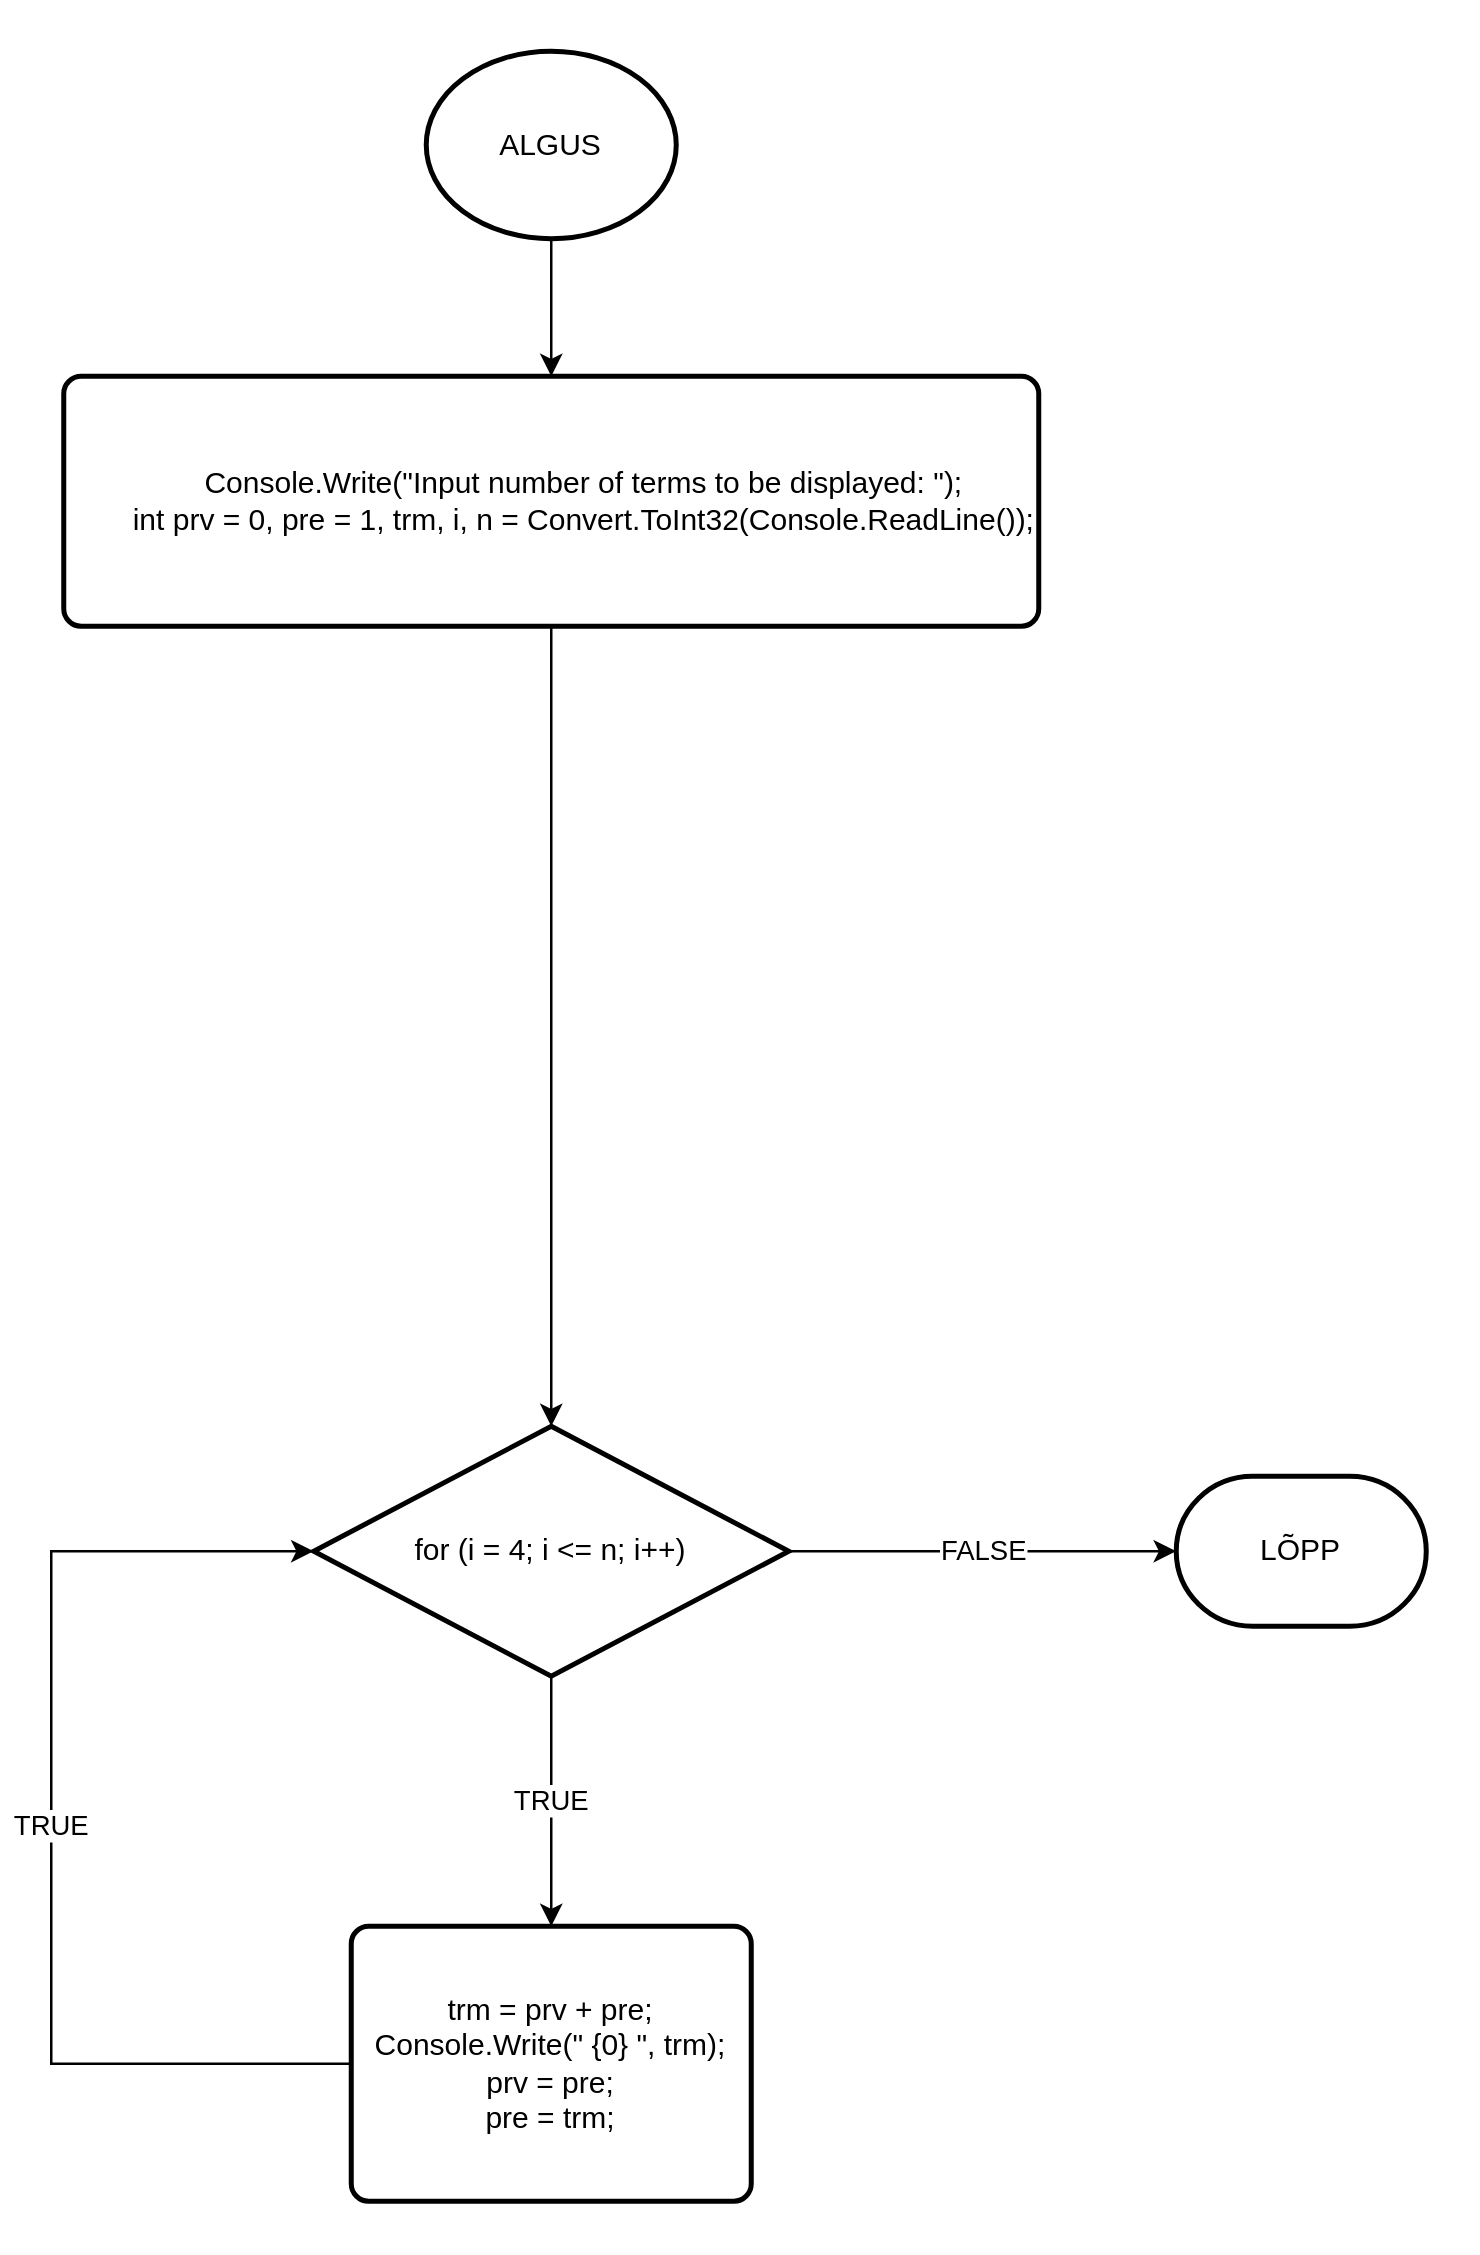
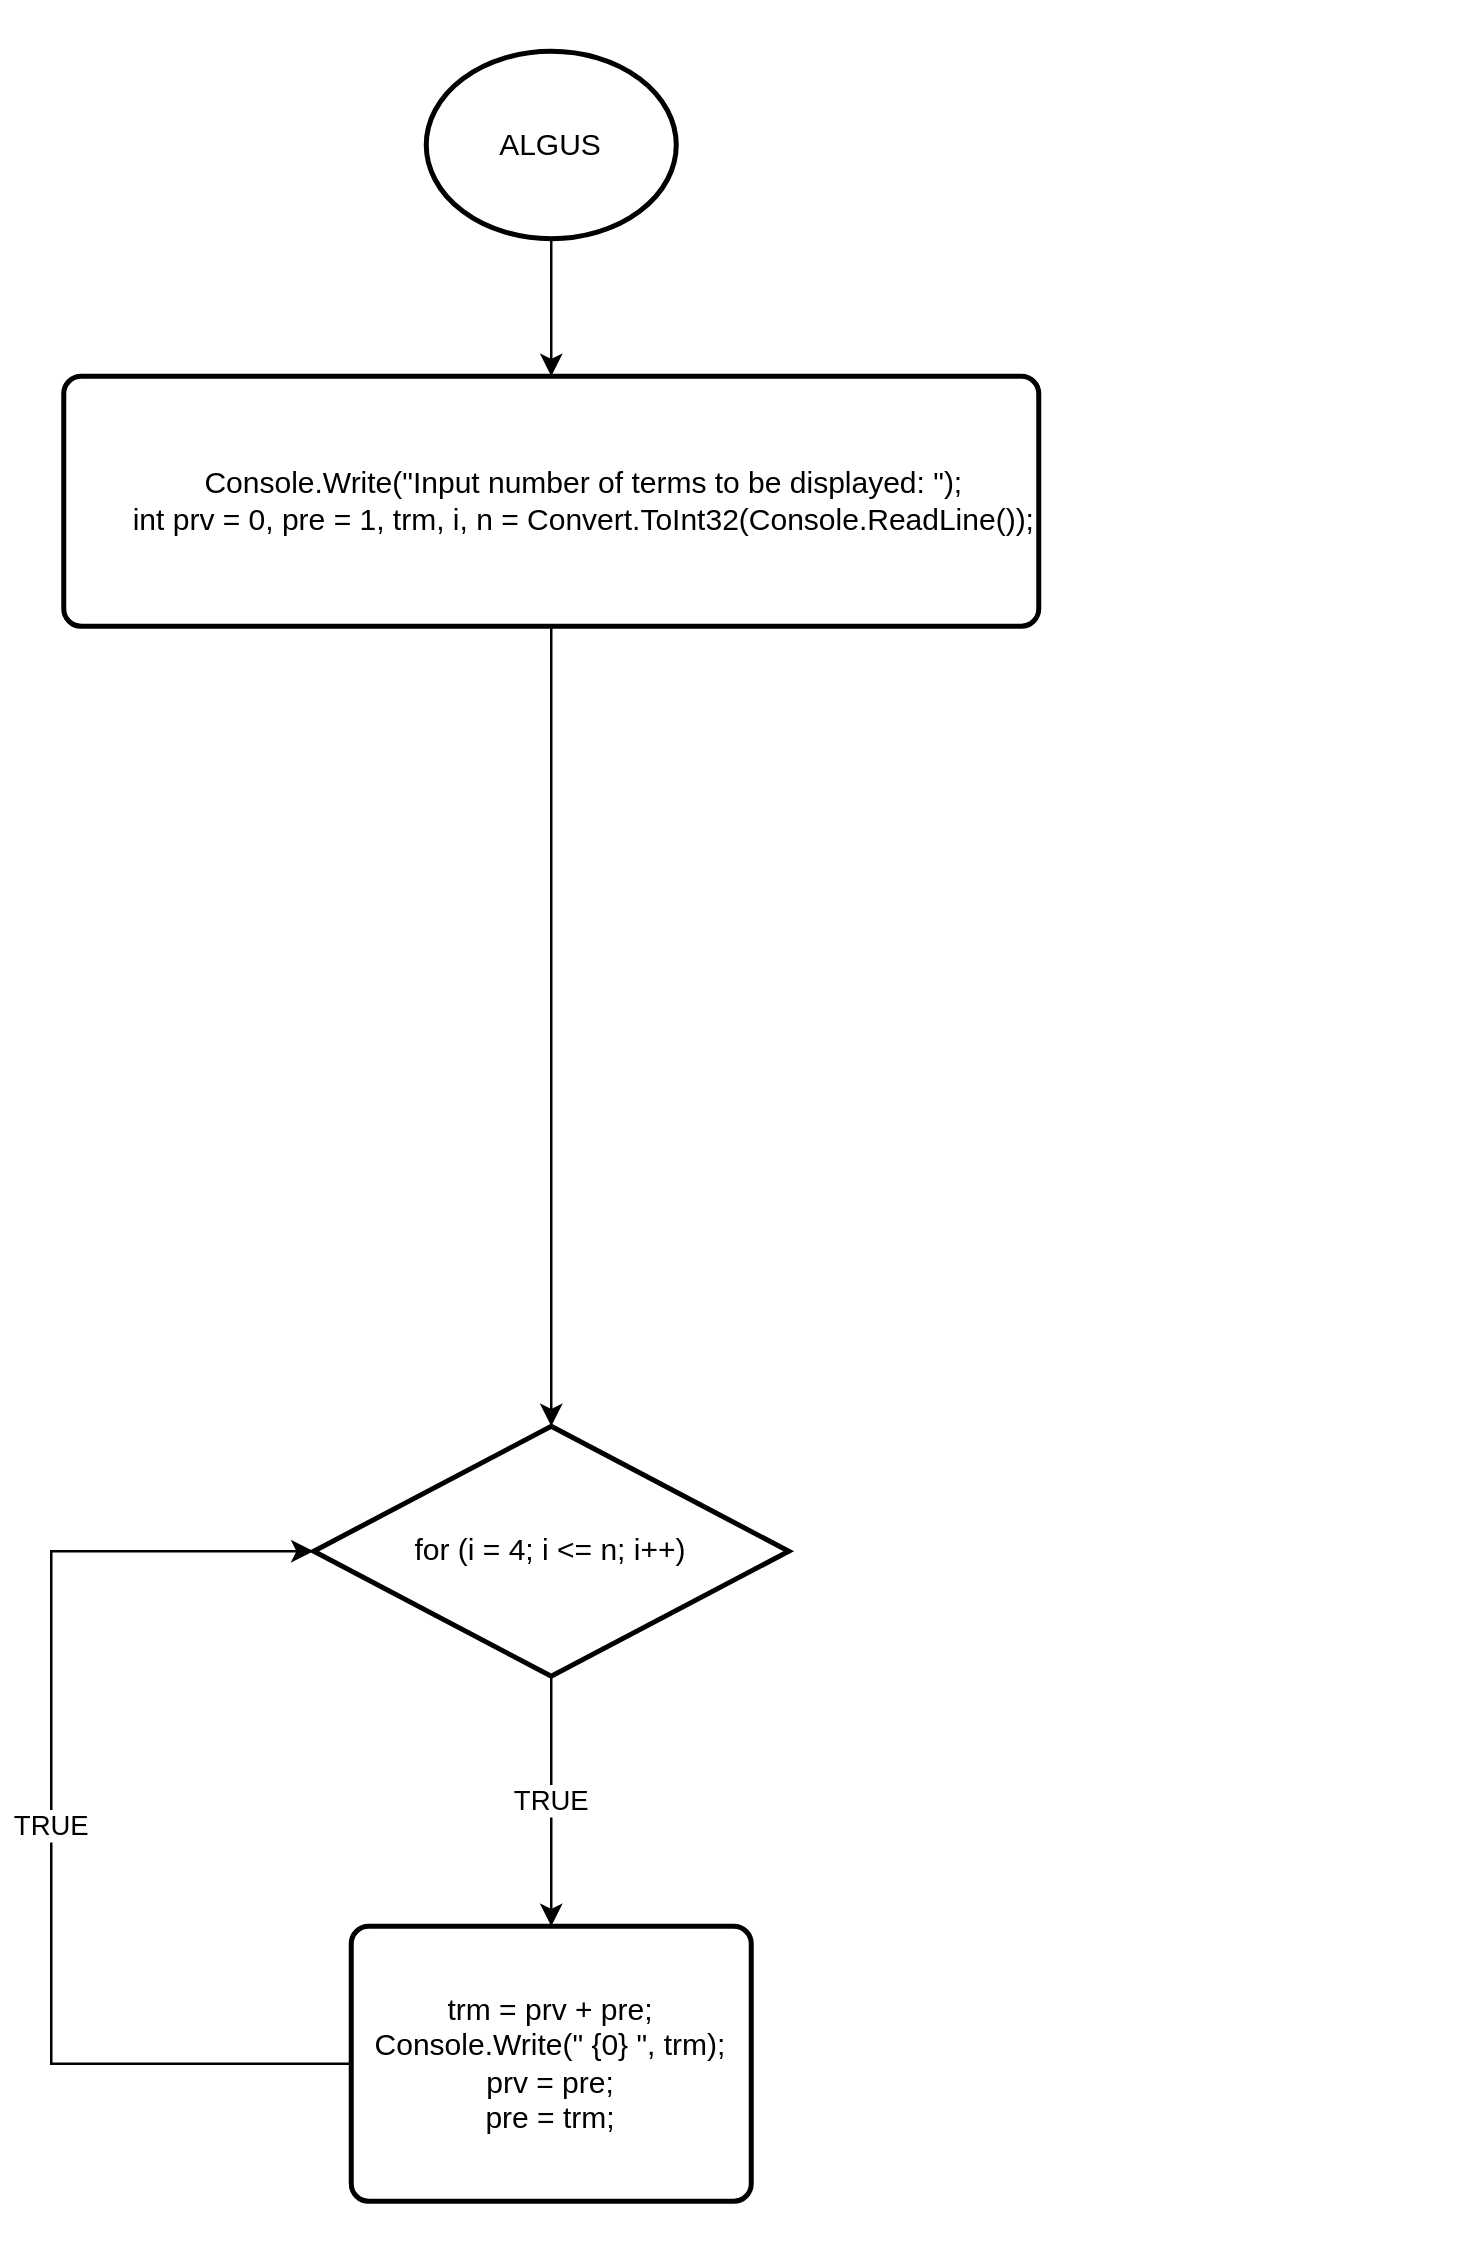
(885, 1551) -> none
(1301, 1551) -> none
